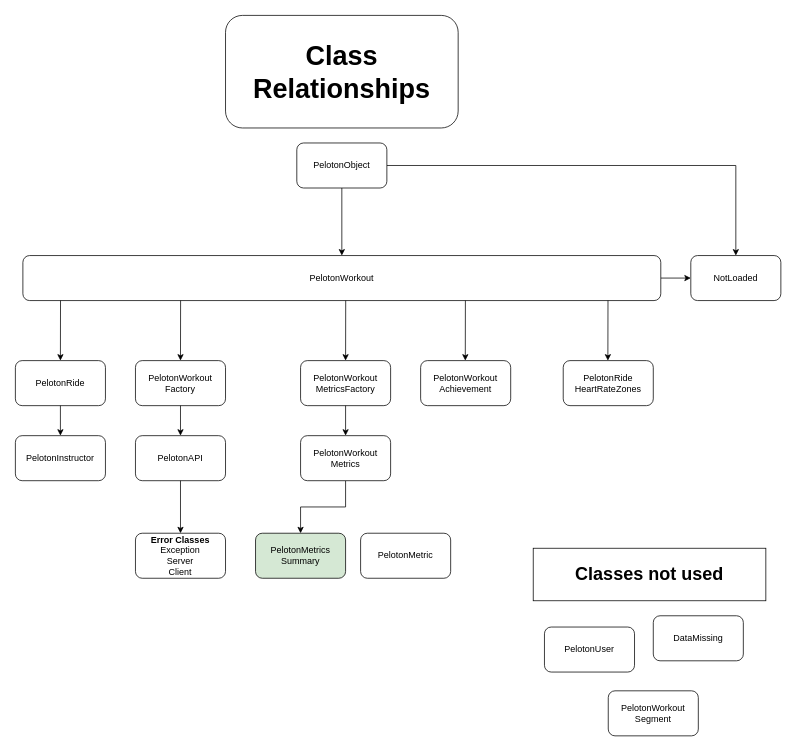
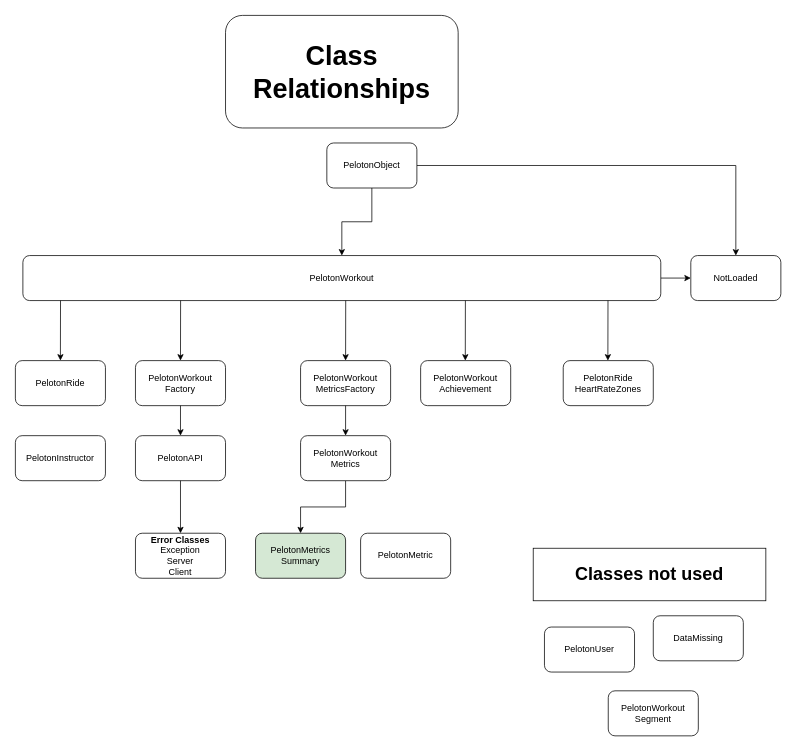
(342, 165) -> (372, 165)
(60, 417) -> none
